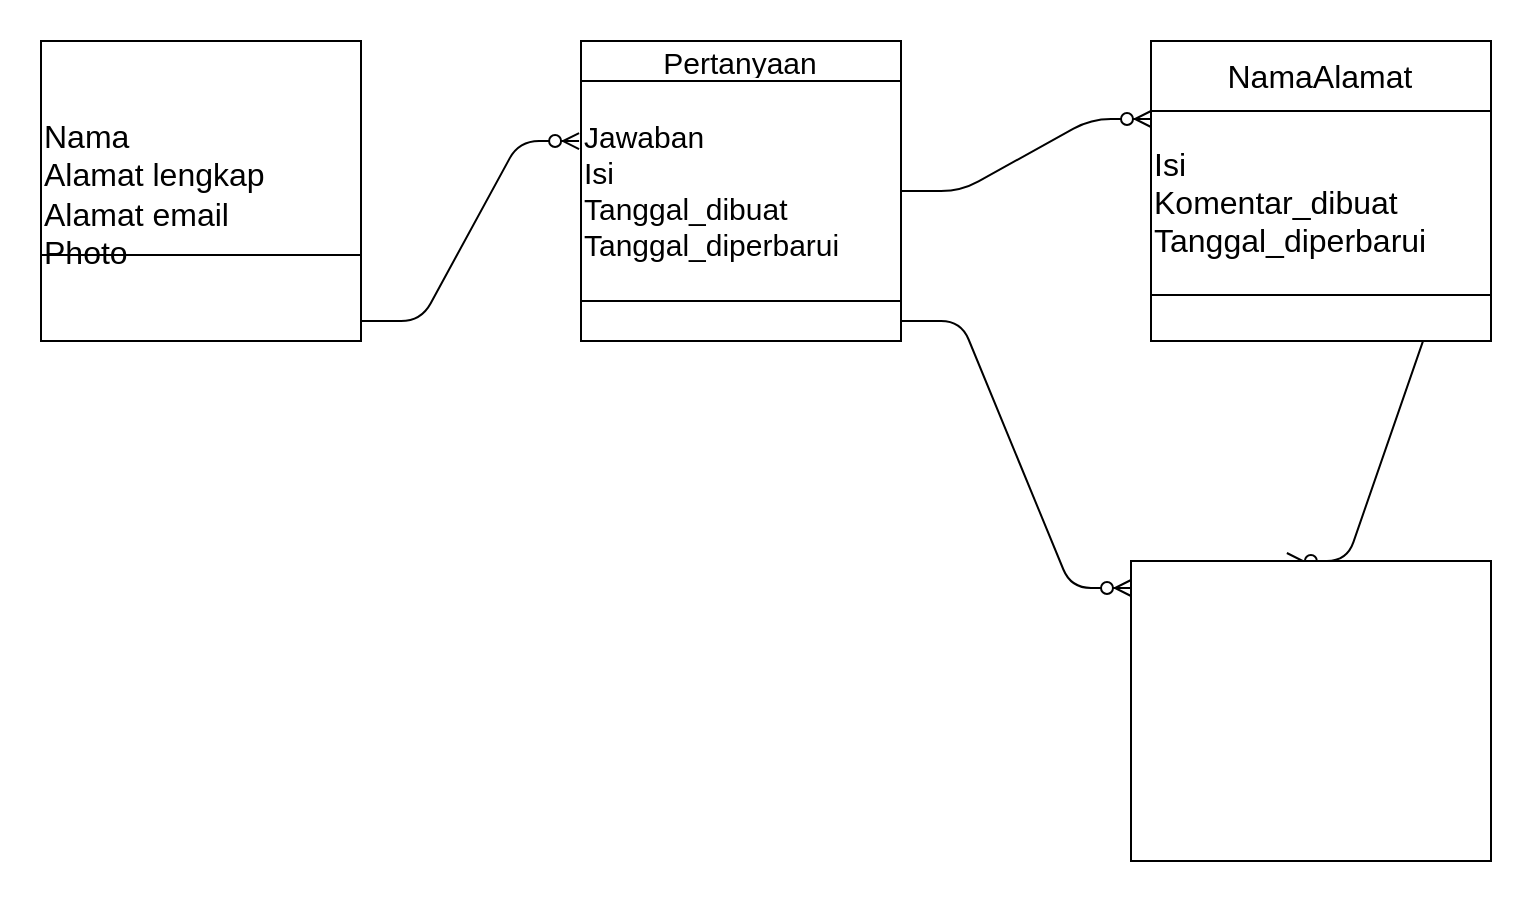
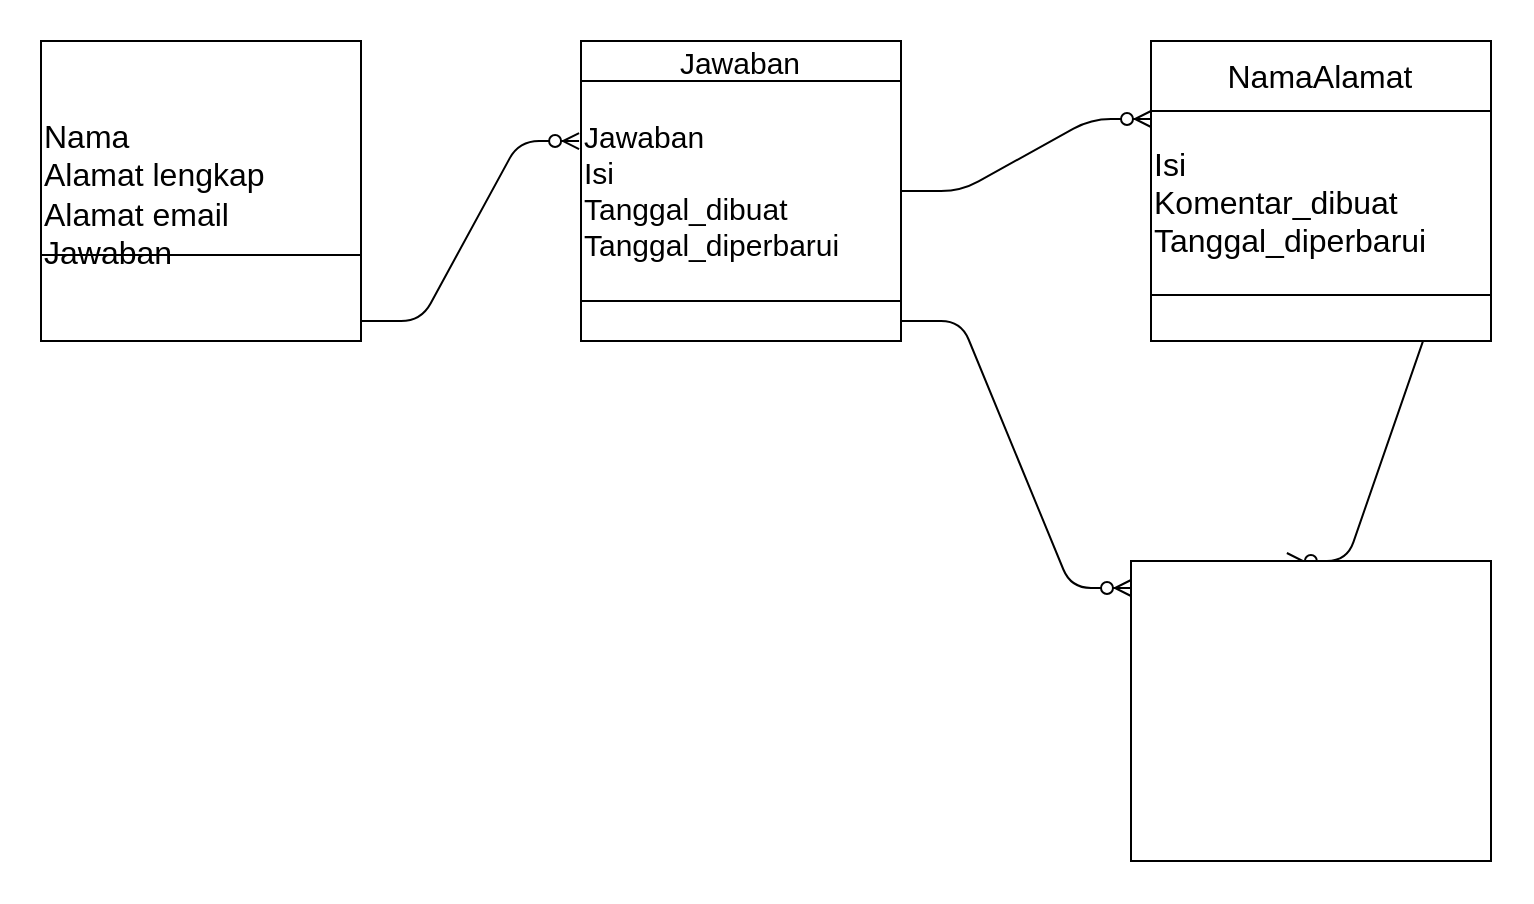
(741, 61) -> (741, 61)
(158, 195) -> (158, 195)
